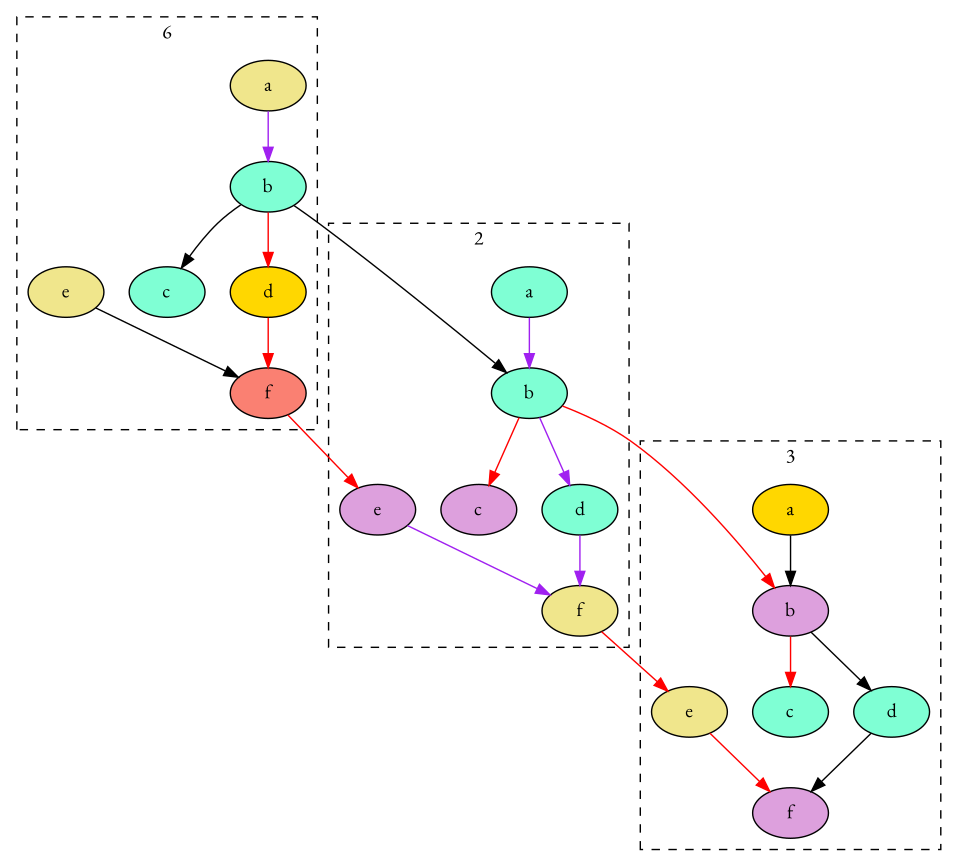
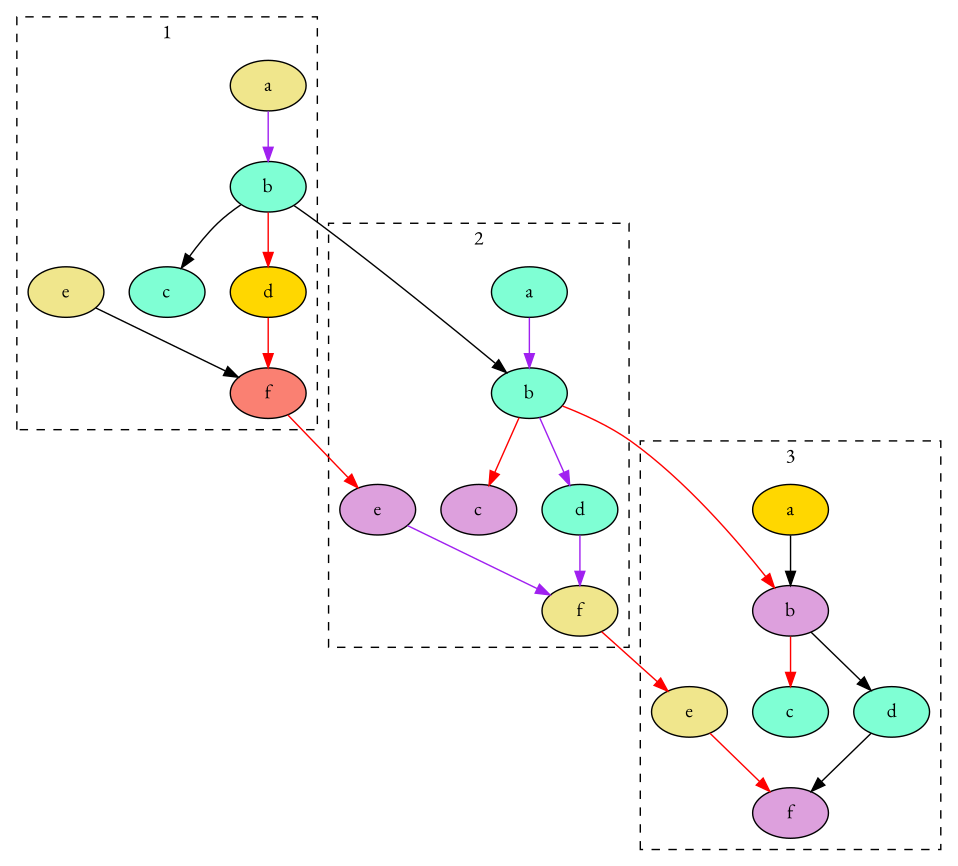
(167, 33) -> (167, 33)
